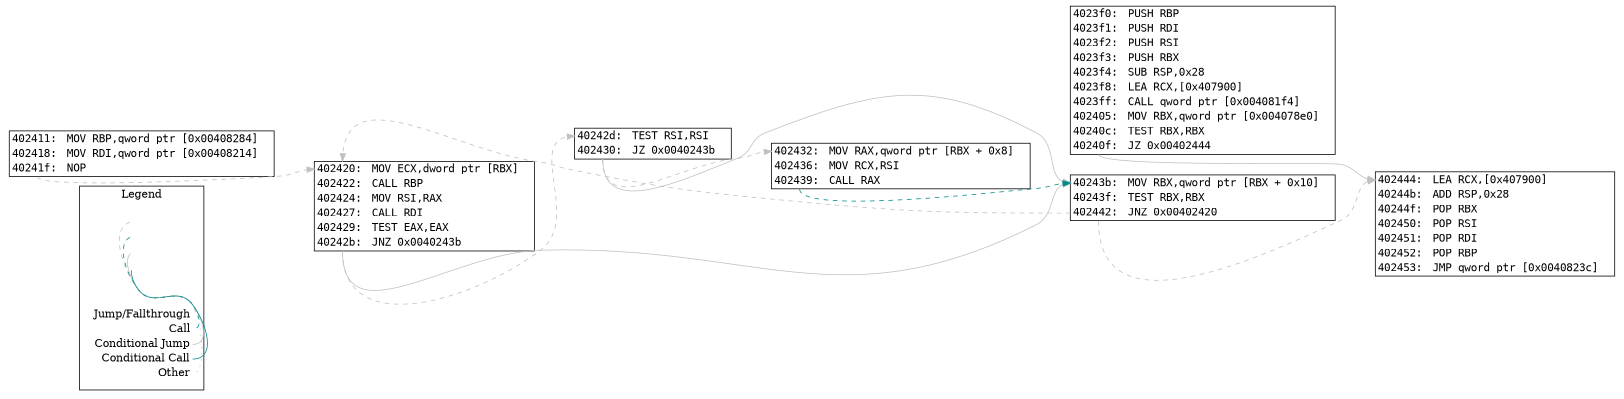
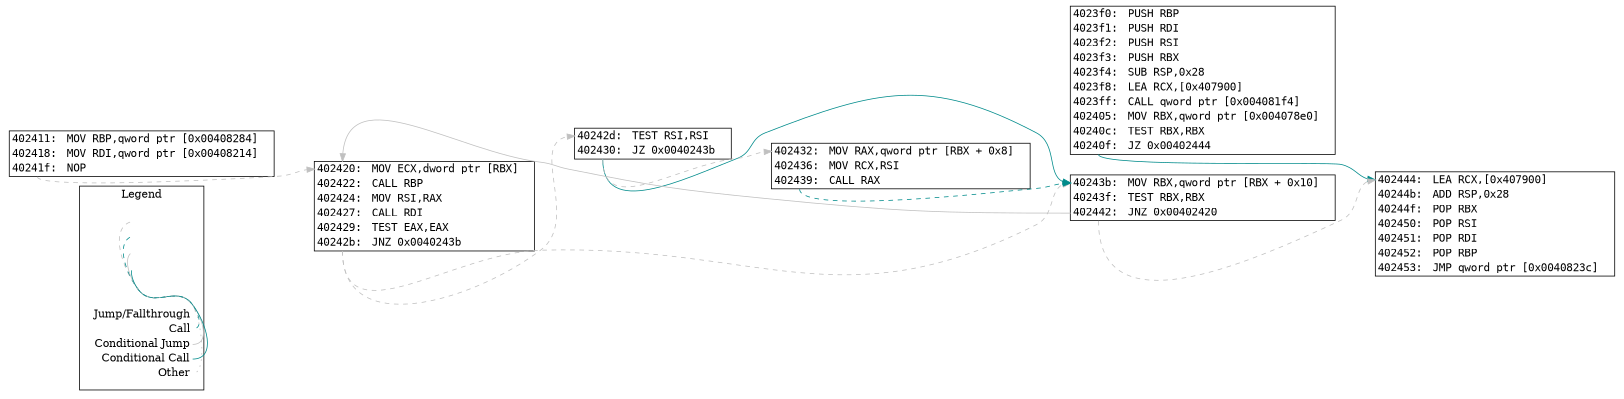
(833, 109) -> (833, 109)
(1234, 163) -> (1234, 163)
(693, 191) -> (693, 191)
(703, 260) -> (703, 260)
